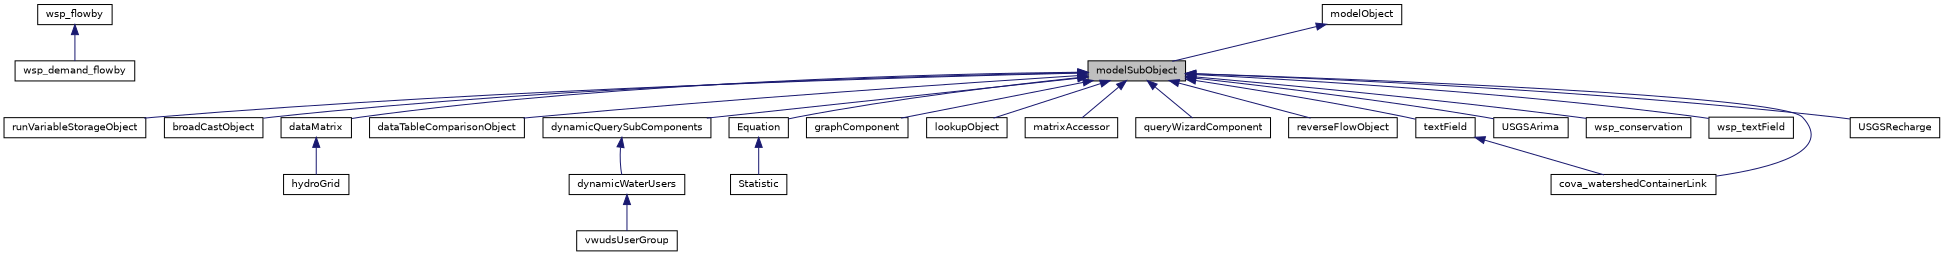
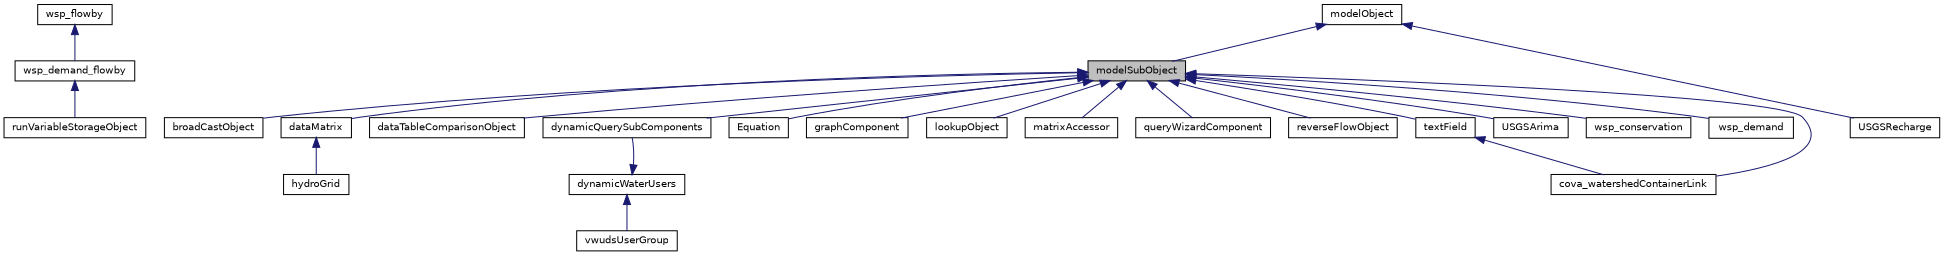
(611, 89) -> (75, 104)
(1523, 90) -> (1633, 72)
(1751, 128) -> (1751, 128)
(620, 161) -> (634, 151)
(759, 185) -> none
